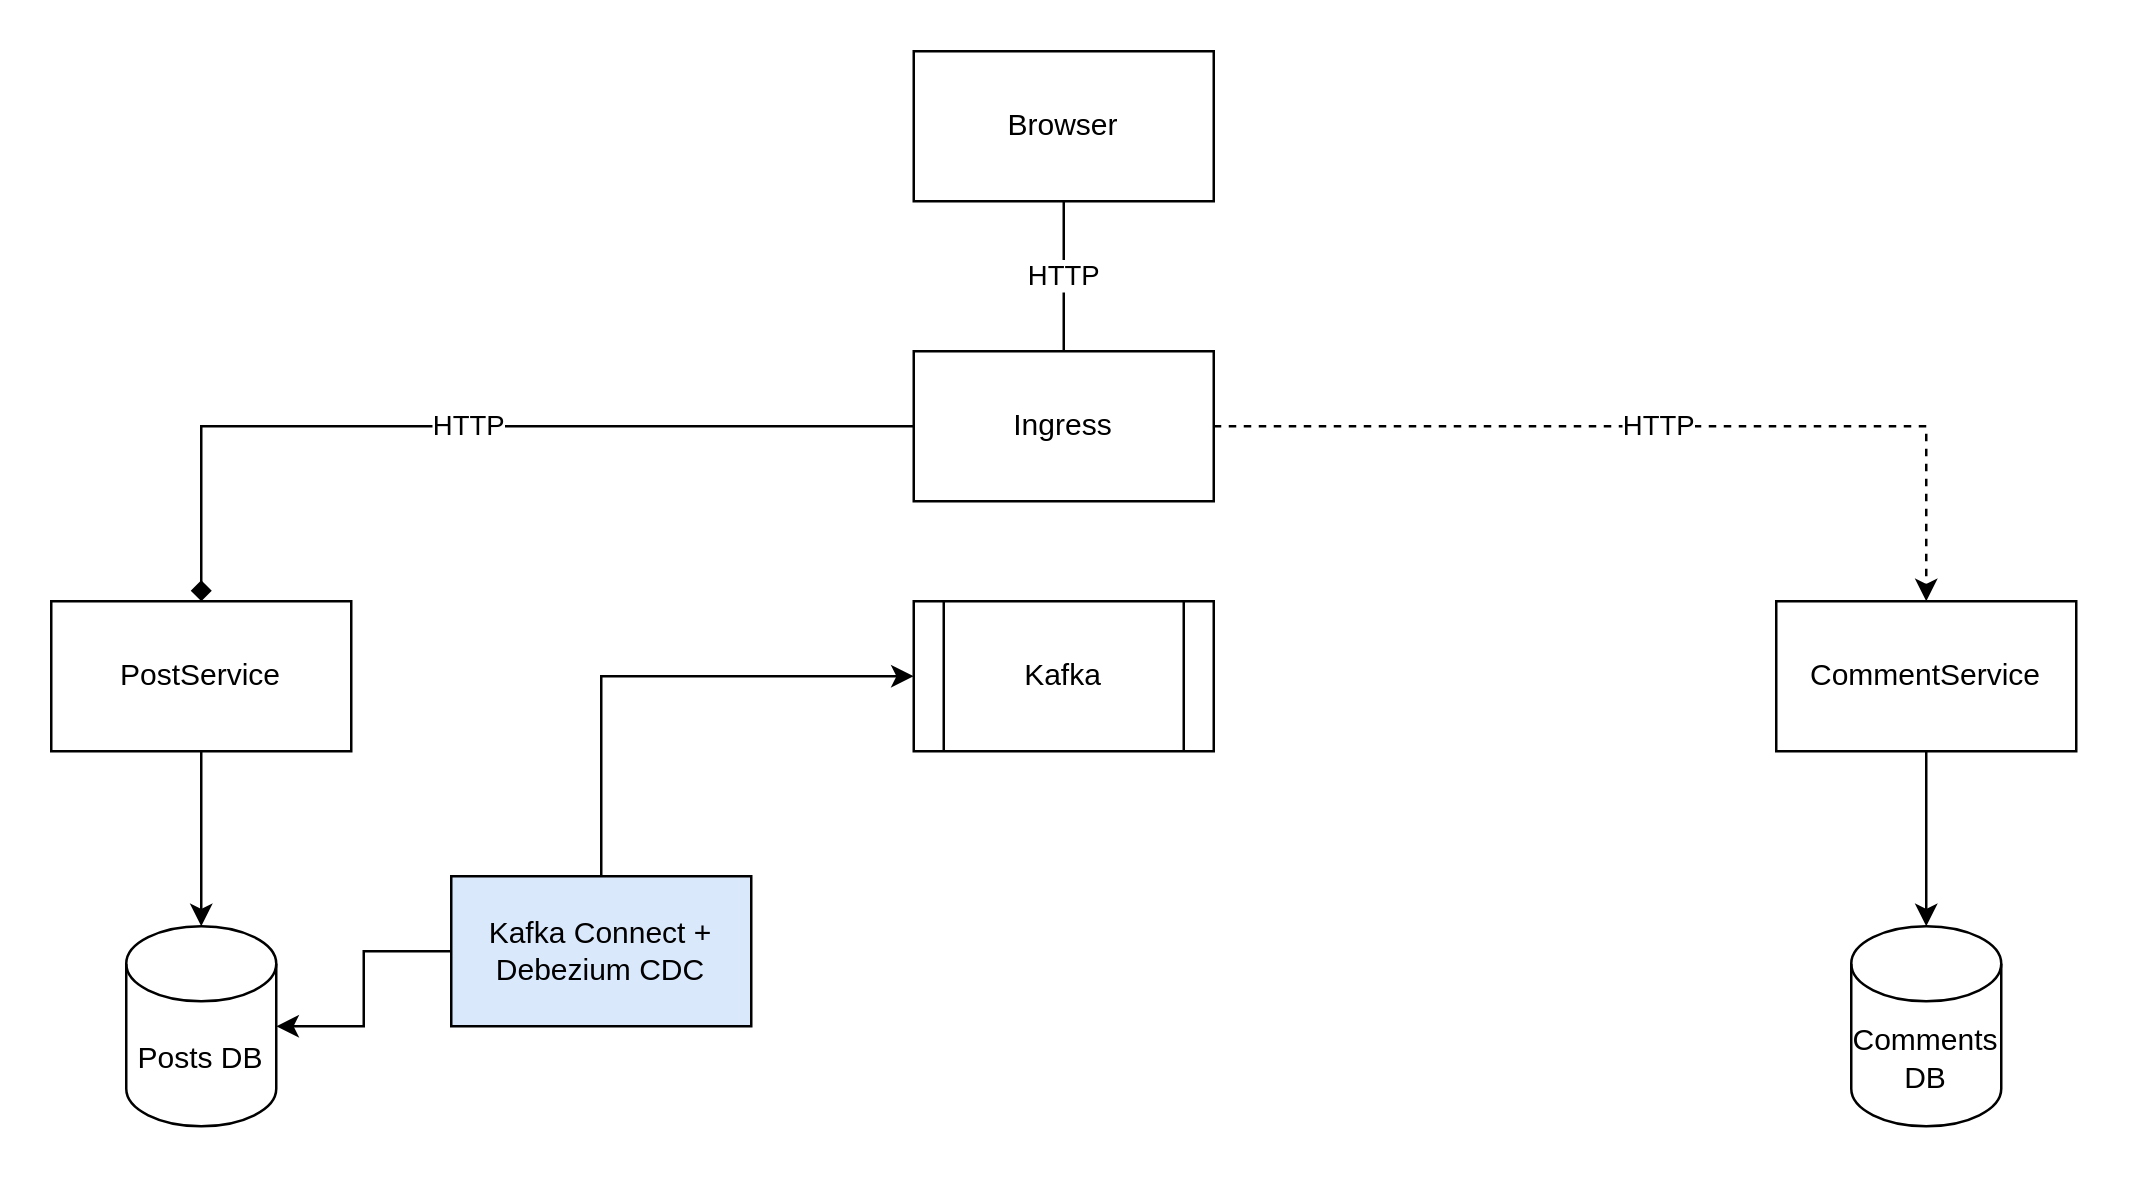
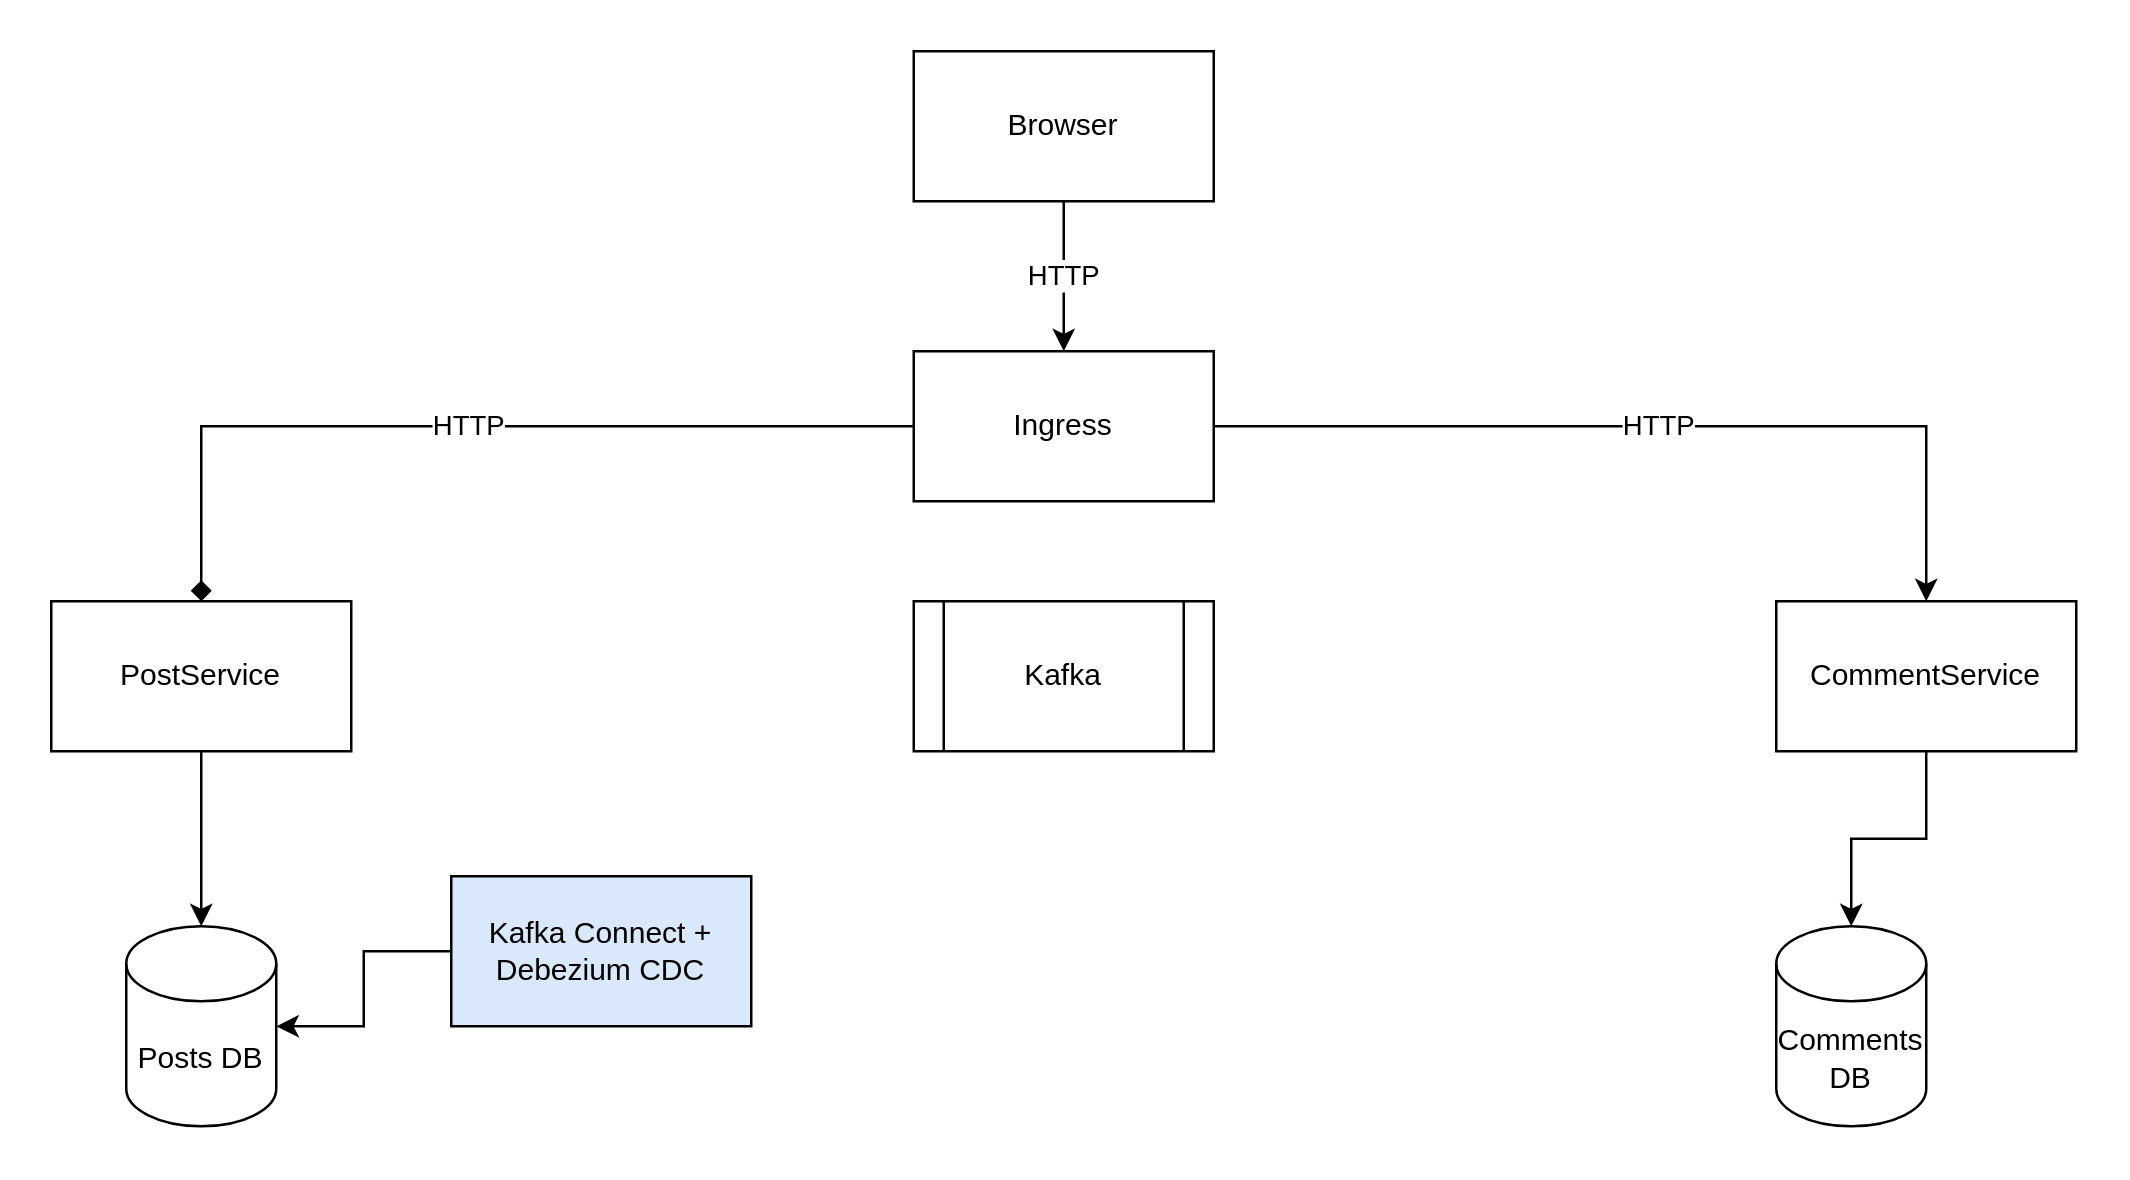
(1064, 340) -> (1064, 333)
(1419, 426) -> (1419, 426)
(649, 676) -> none
(1926, 1026) -> (1851, 1026)
